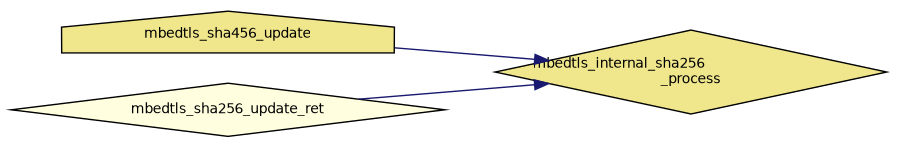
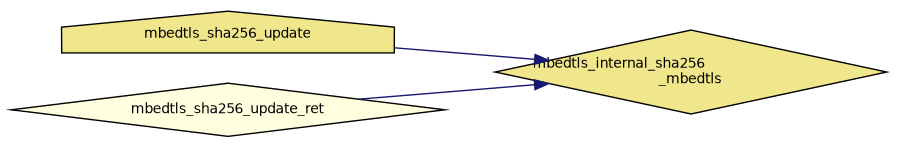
(228, 34) -> (228, 34)
(691, 72) -> (691, 72)
